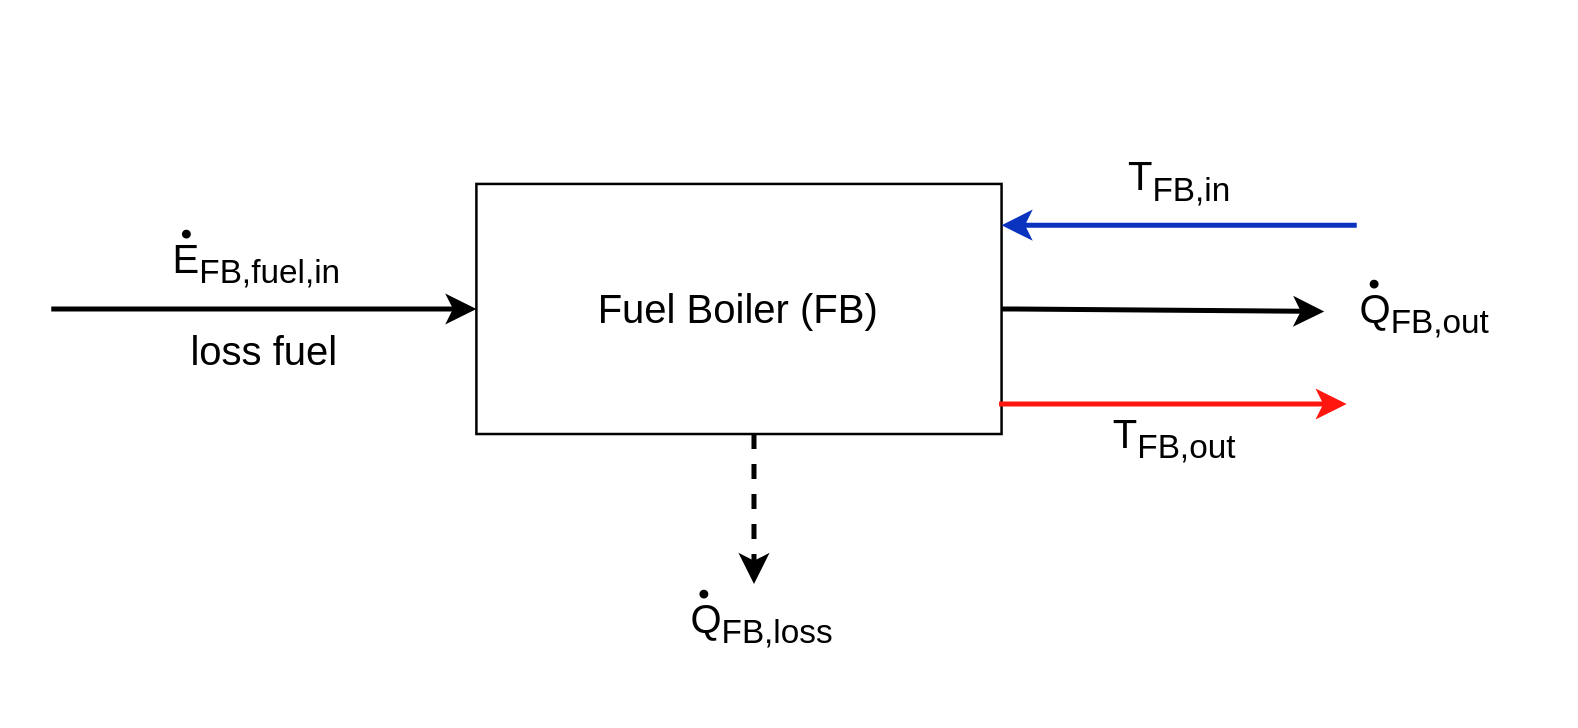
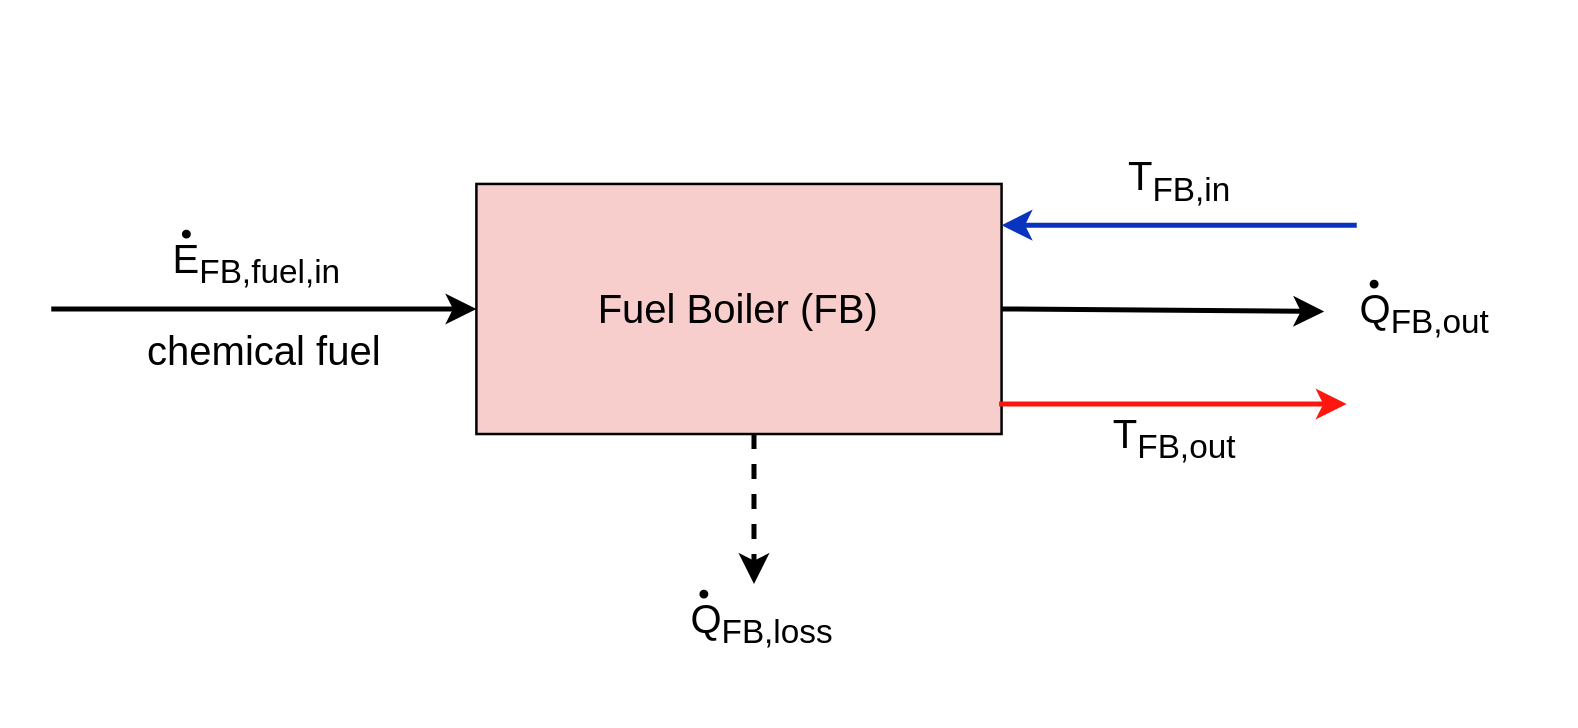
(739, 309) -> (739, 309)
(265, 351) -> (265, 351)
